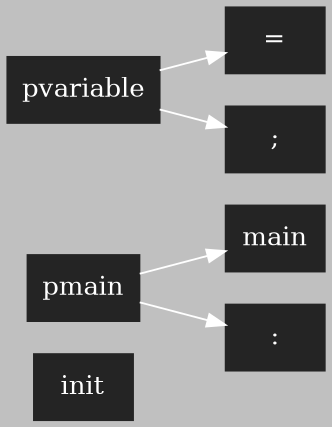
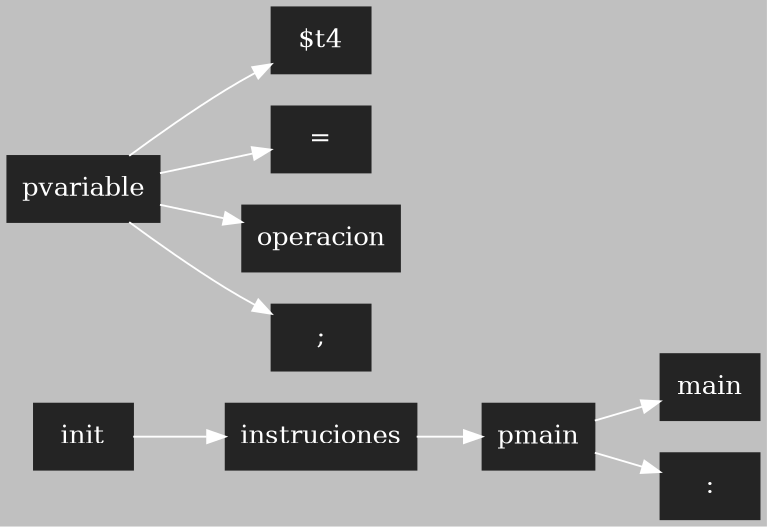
none -> (321, 40)
none -> (321, 239)
none -> (321, 437)
